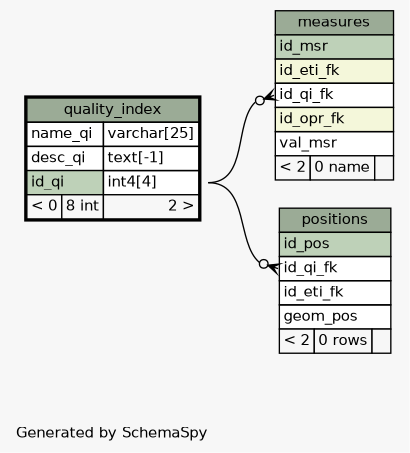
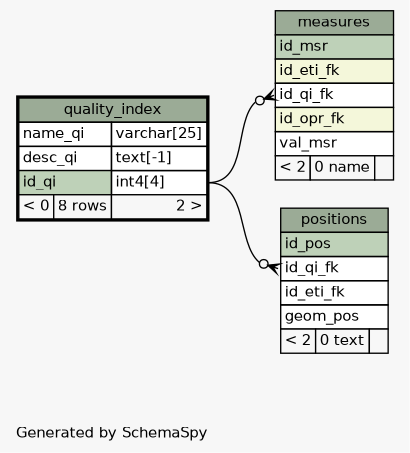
(83, 206) -> (83, 206)
(343, 340) -> (342, 340)
